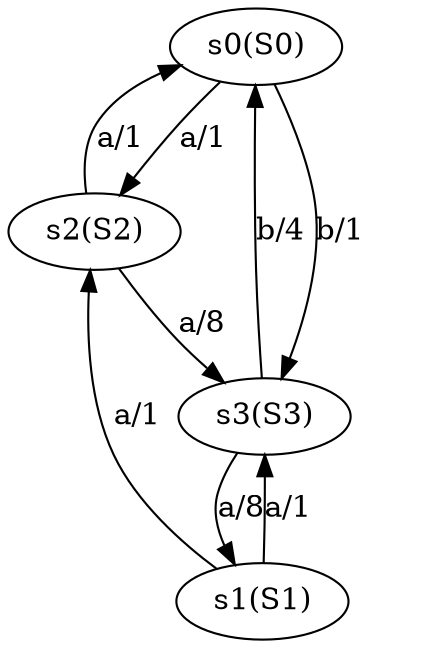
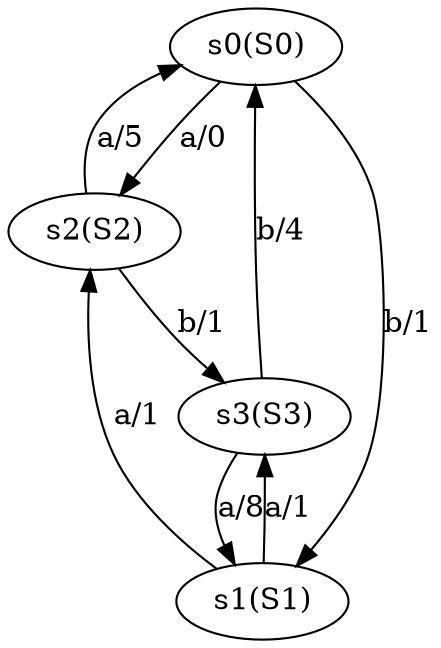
(120, 139) -> (120, 139)
(203, 139) -> (203, 139)
(316, 220) -> (384, 311)
(202, 324) -> (202, 324)
